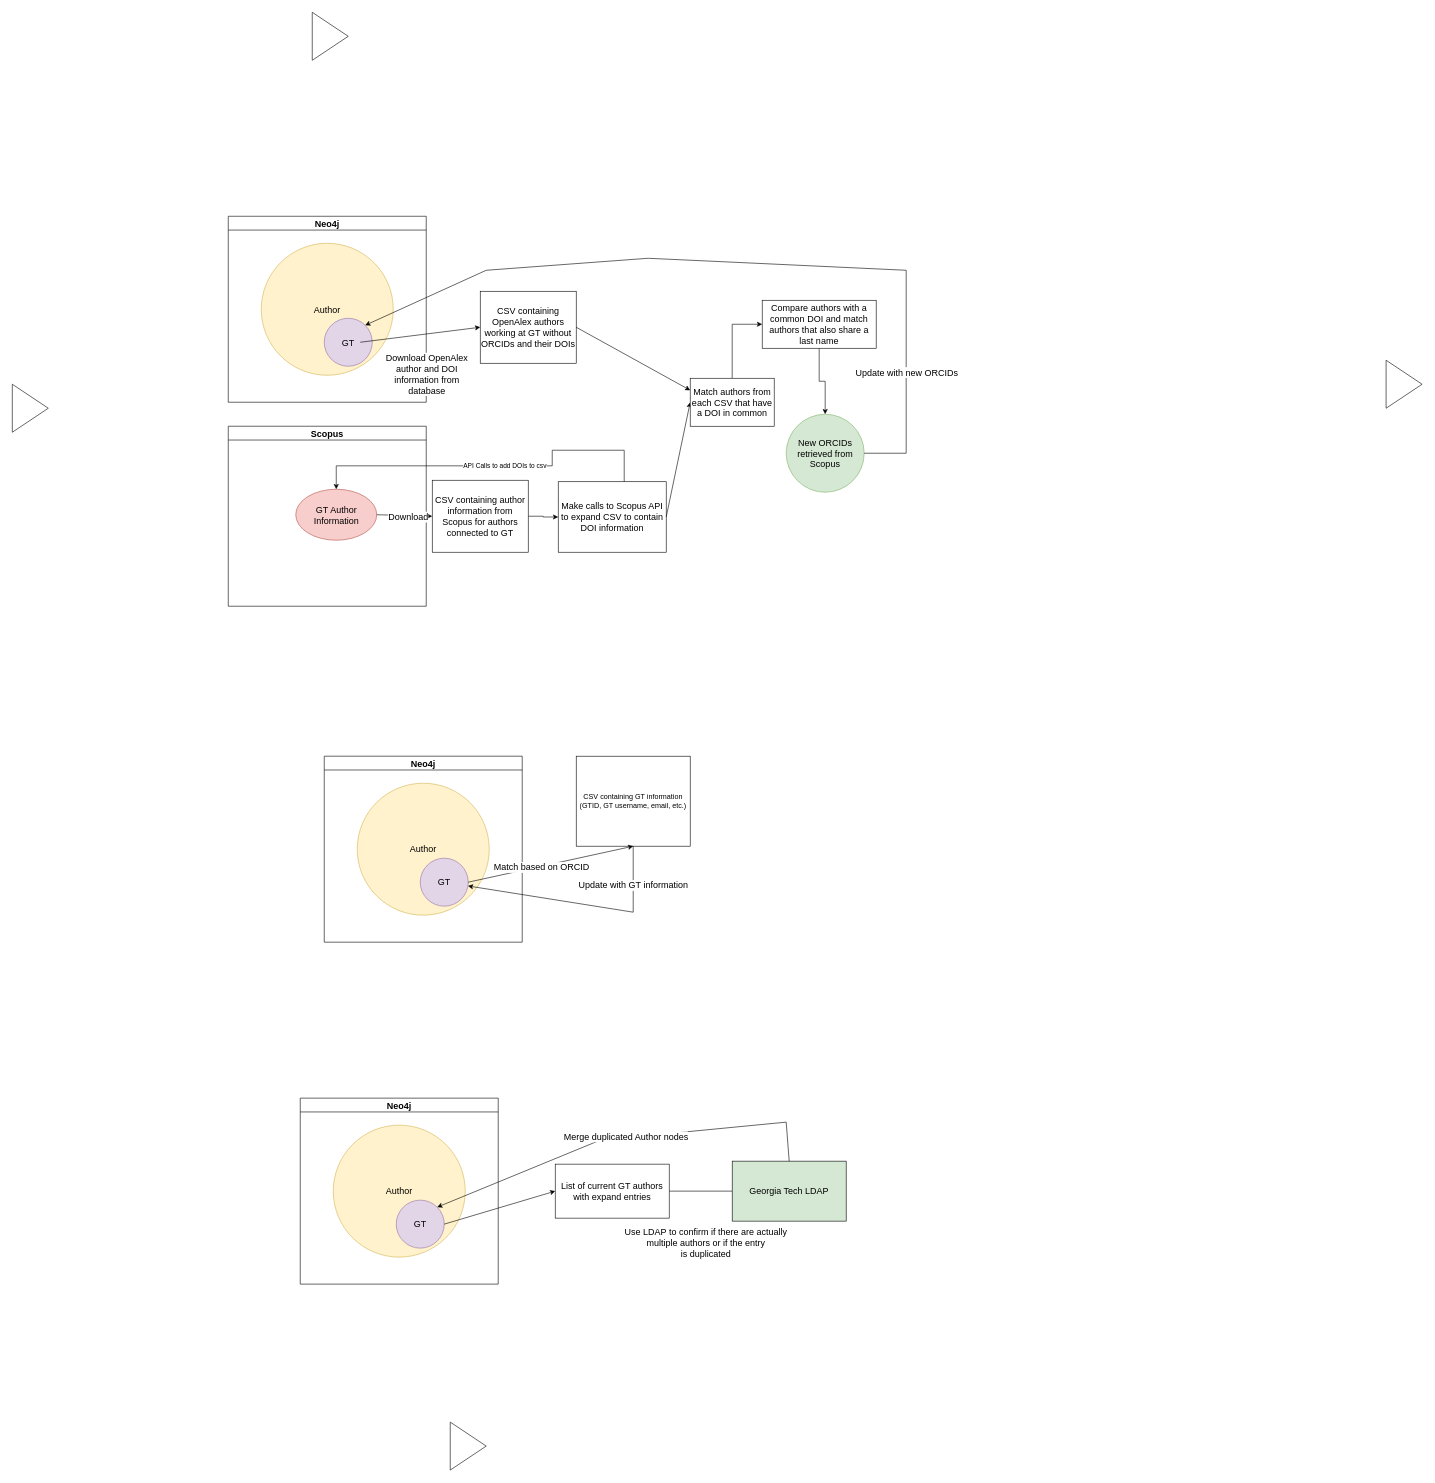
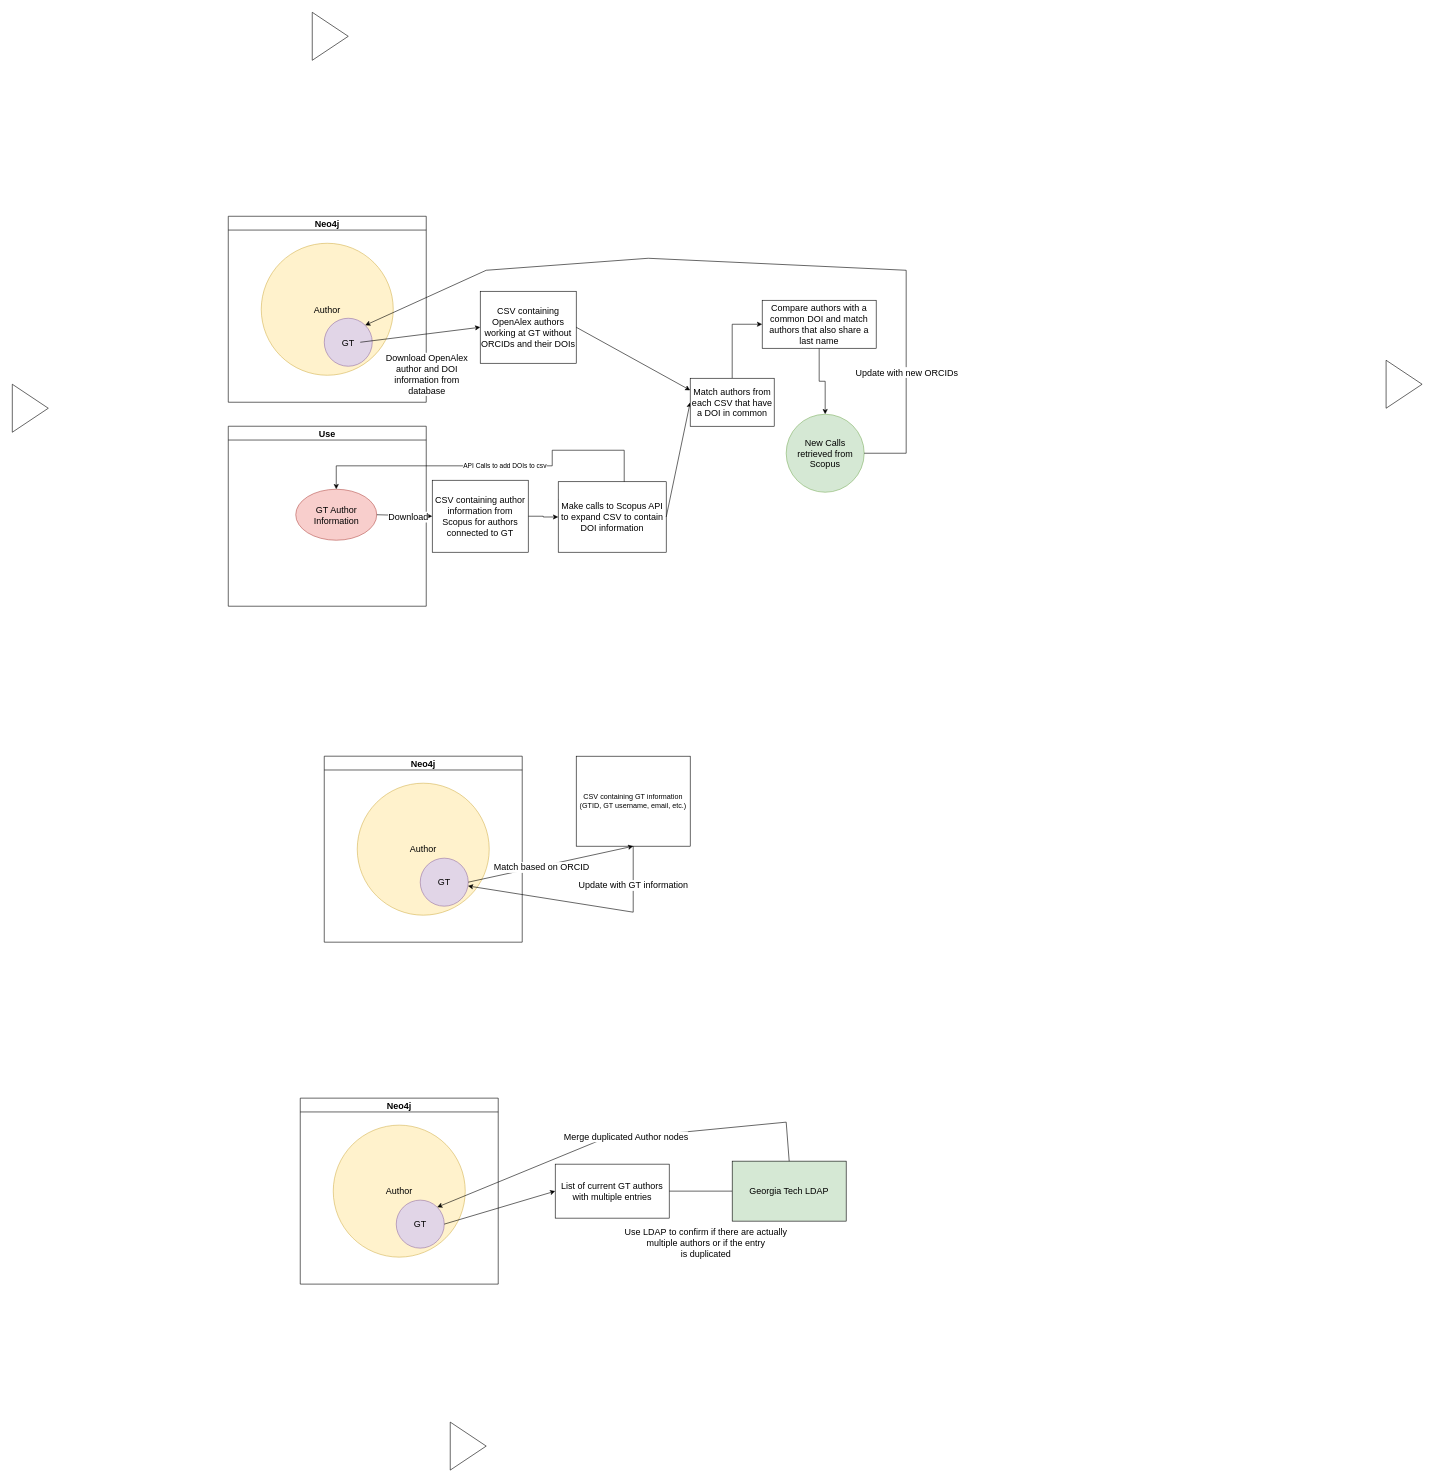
(327, 434) -> (327, 434)
(825, 453) -> (825, 453)
(612, 1191) -> (612, 1191)
